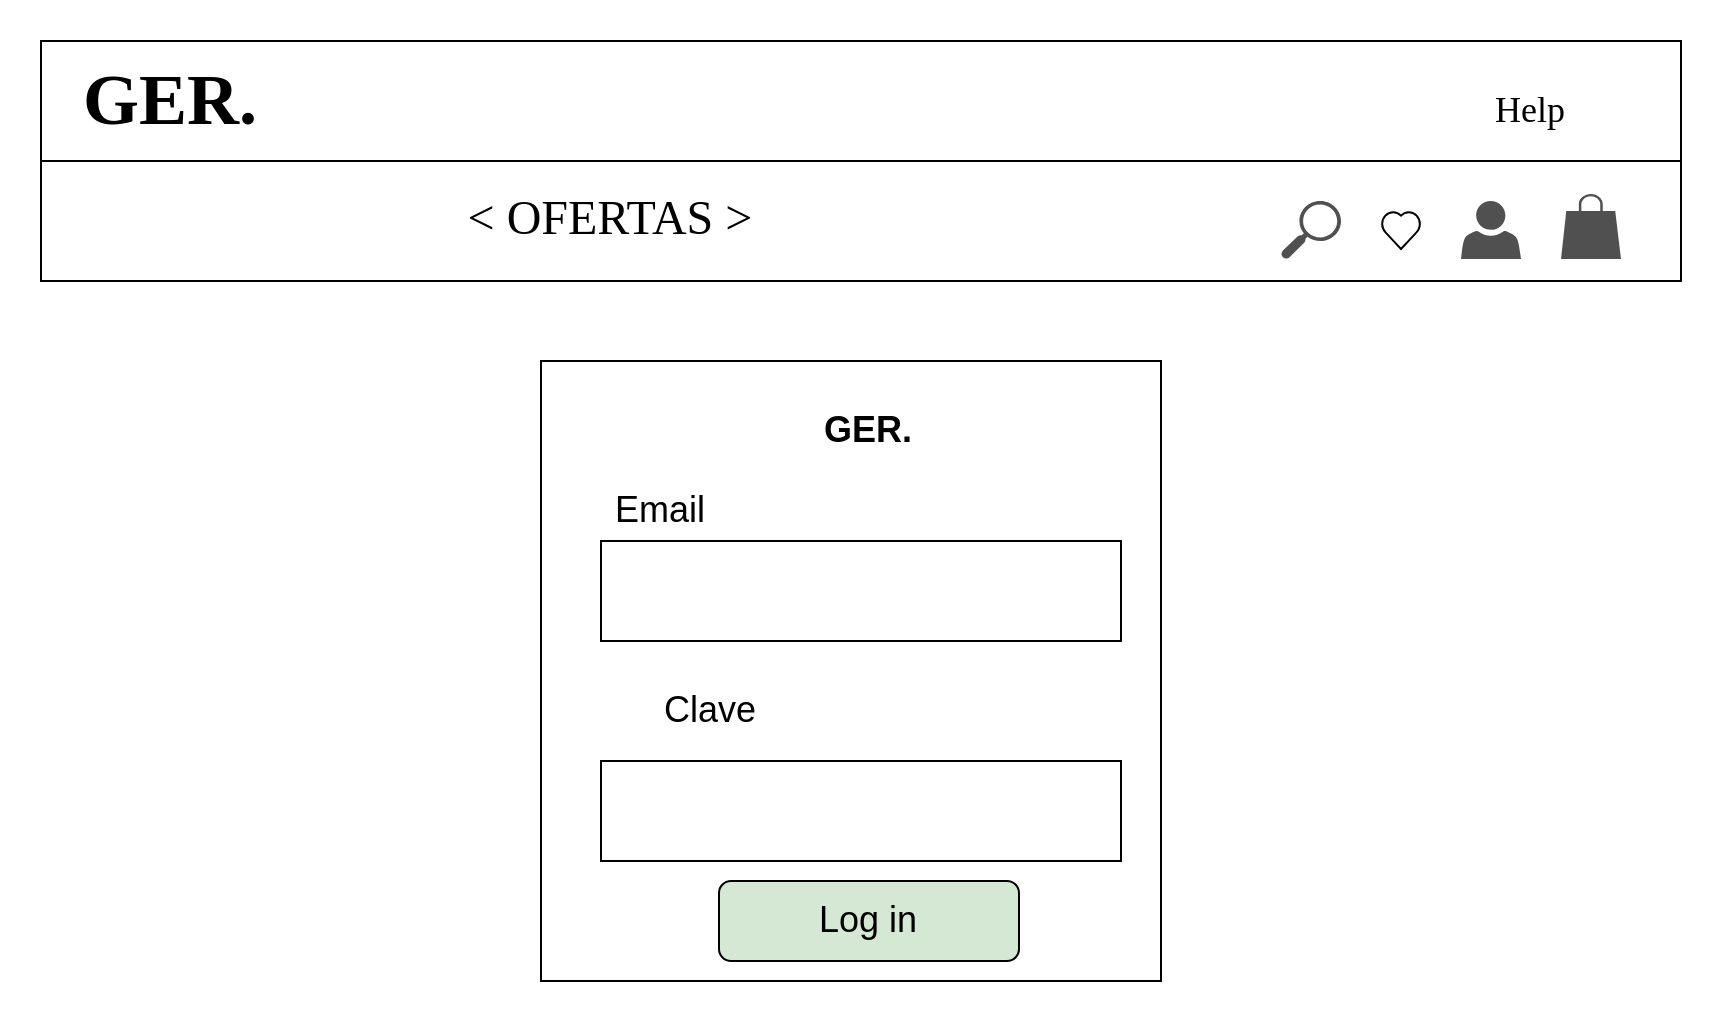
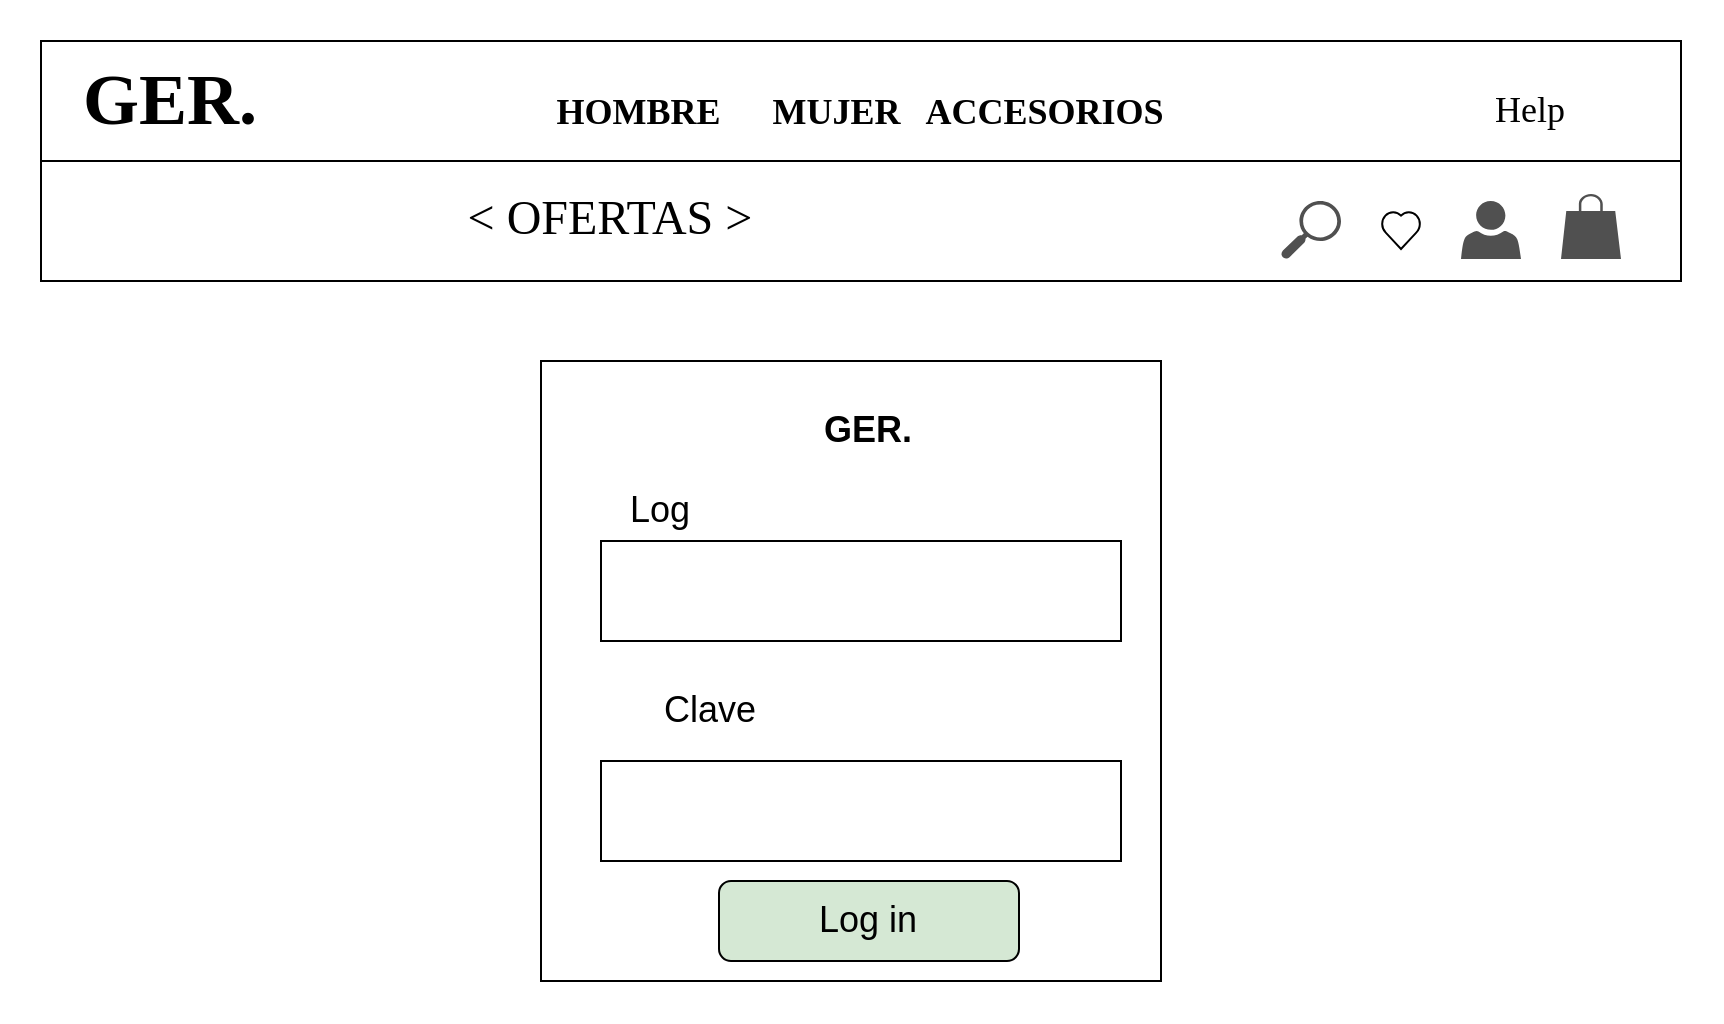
none -> (861, 101)
(661, 511) -> (661, 511)
